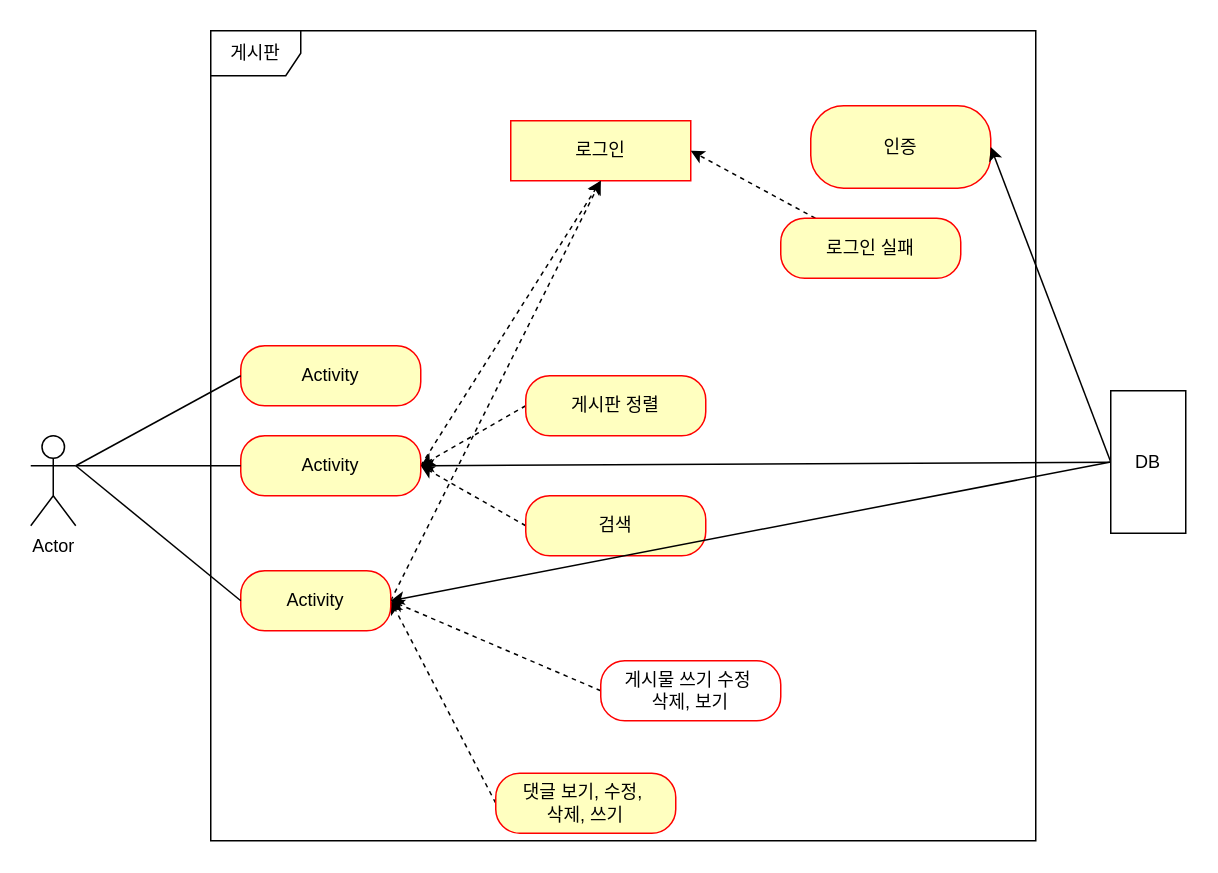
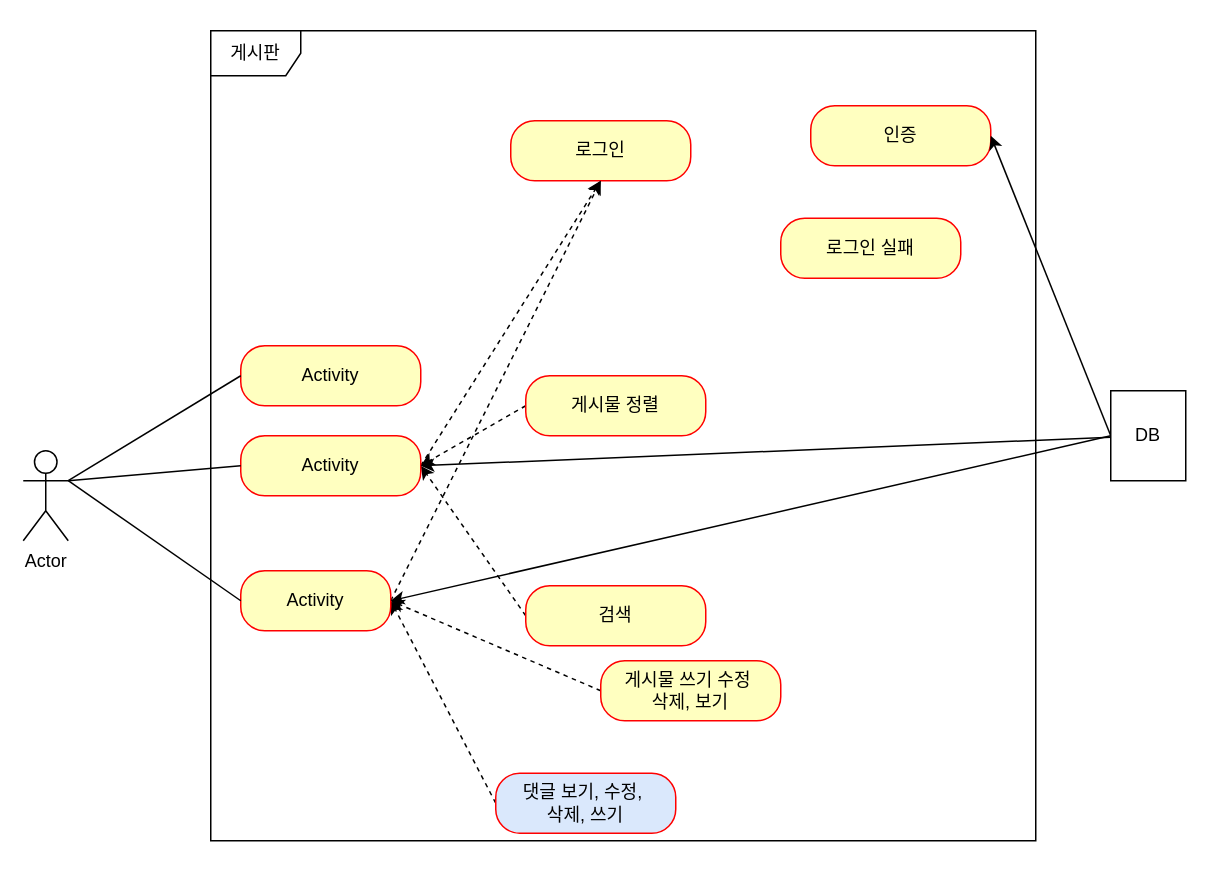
(901, 147) -> (901, 136)
(601, 151) -> (601, 151)
(757, 187) -> none
(616, 406) -> (616, 406)
(1148, 462) -> (1148, 436)
(53, 481) -> (46, 496)
(616, 526) -> (616, 616)
(691, 691) -> (691, 691)
(586, 803) -> (586, 803)
